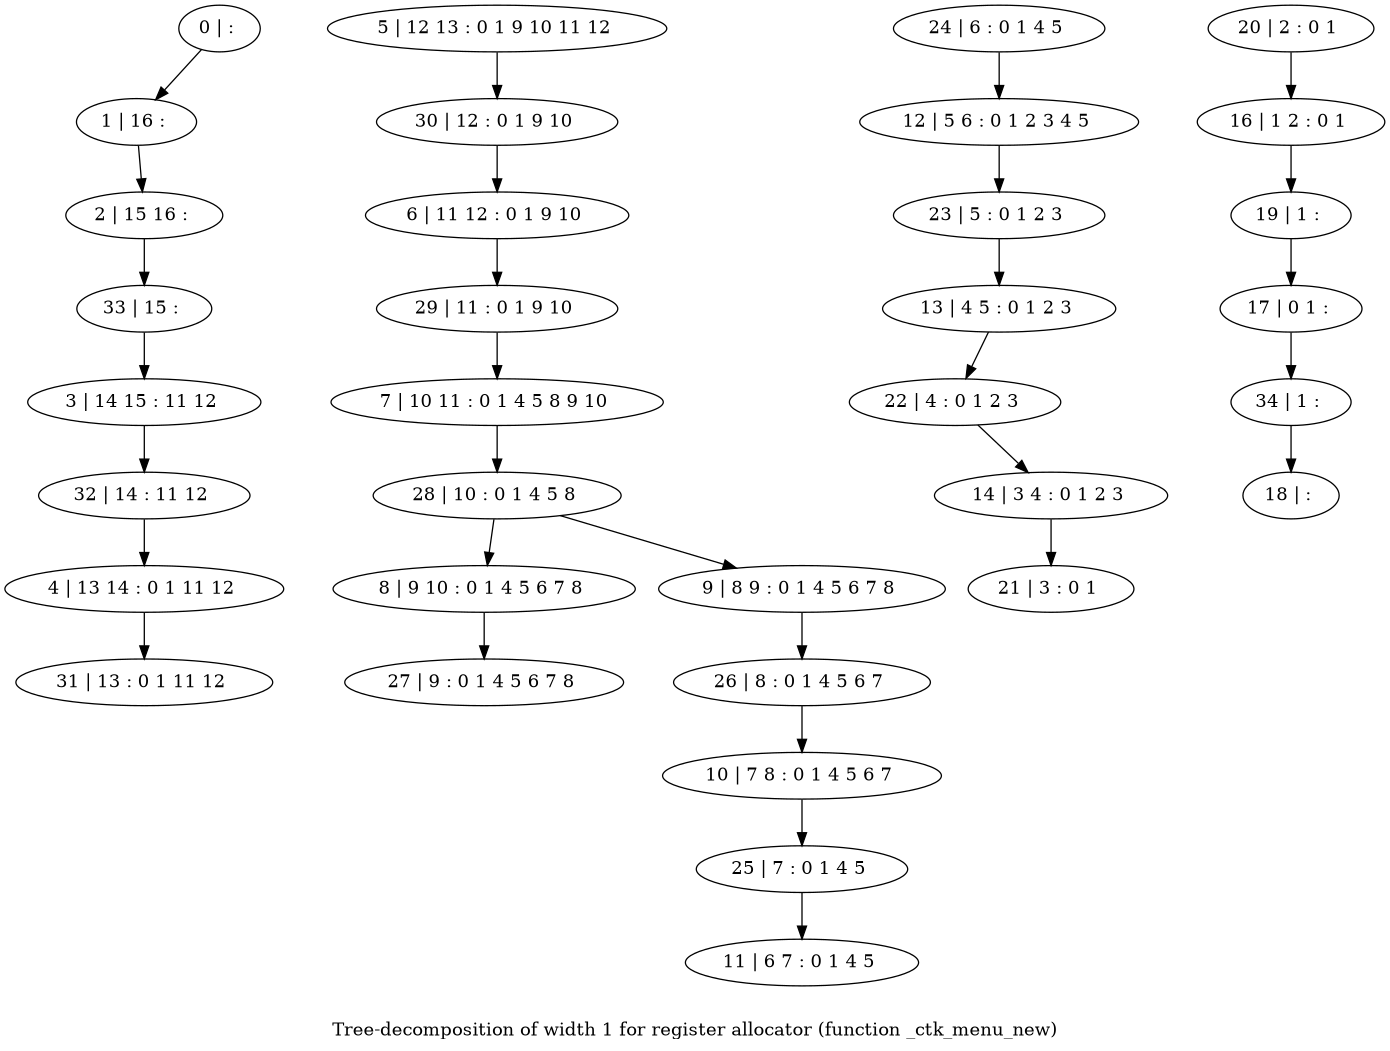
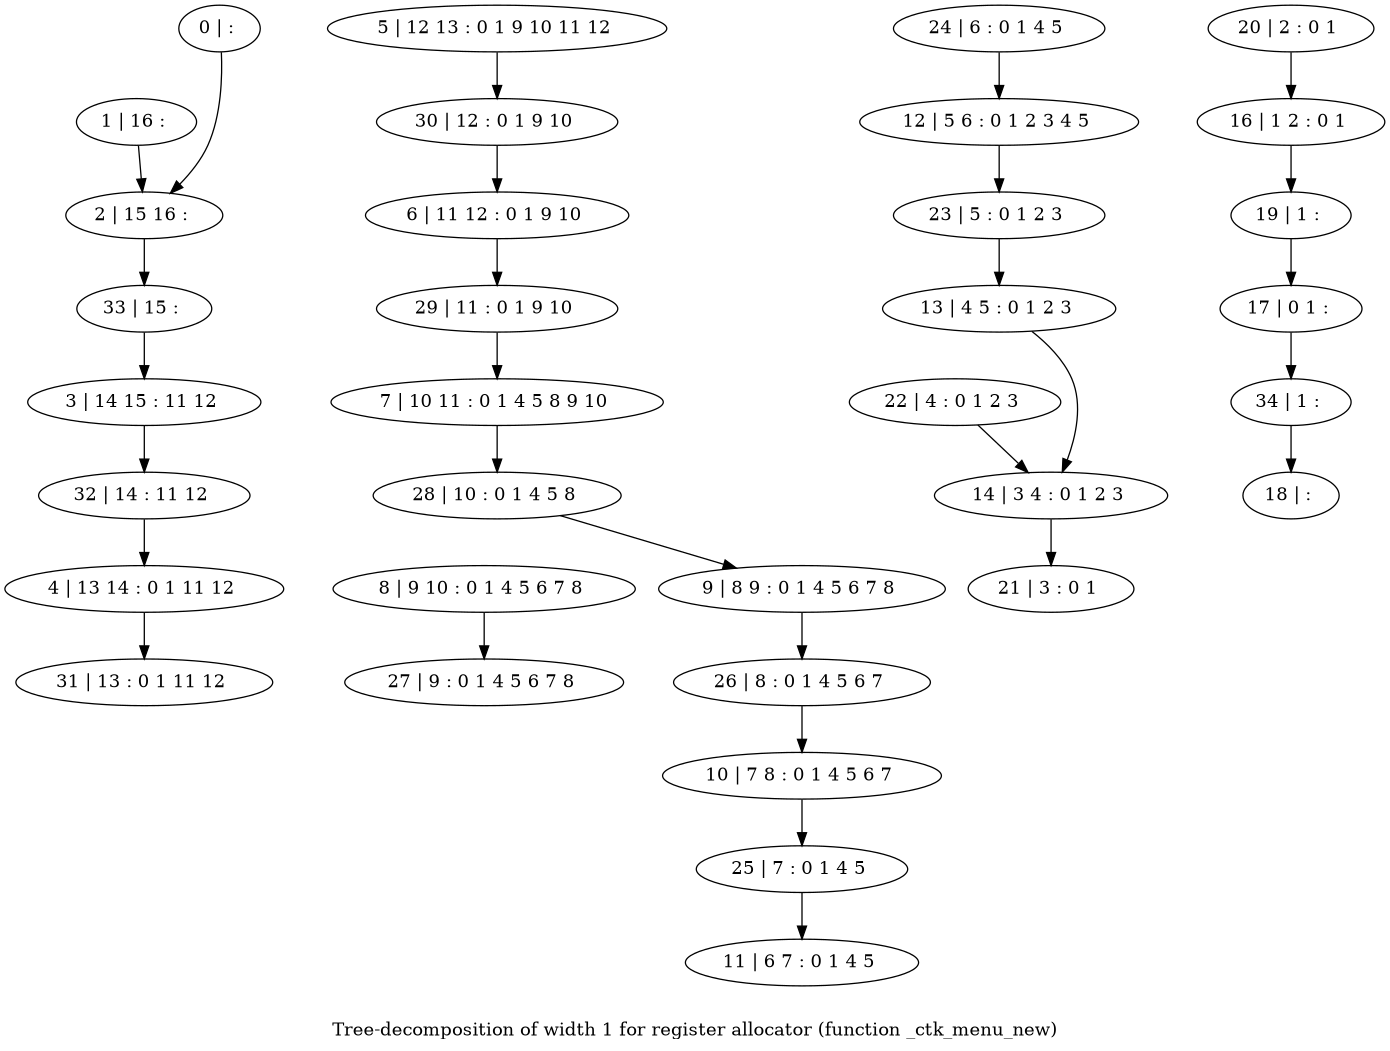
(183, 70) -> (215, 123)
(980, 349) -> (1075, 389)
(492, 536) -> none
